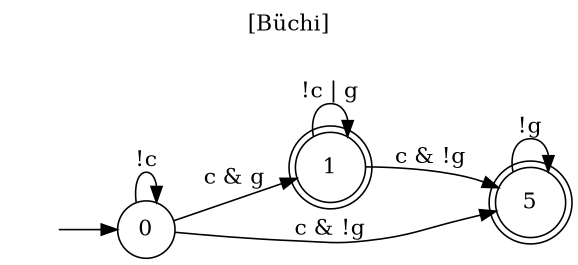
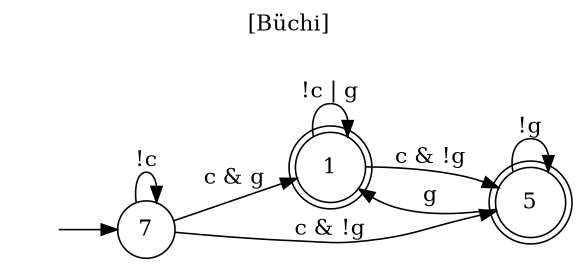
none -> (433, 213)
(146, 230) -> (146, 230)
